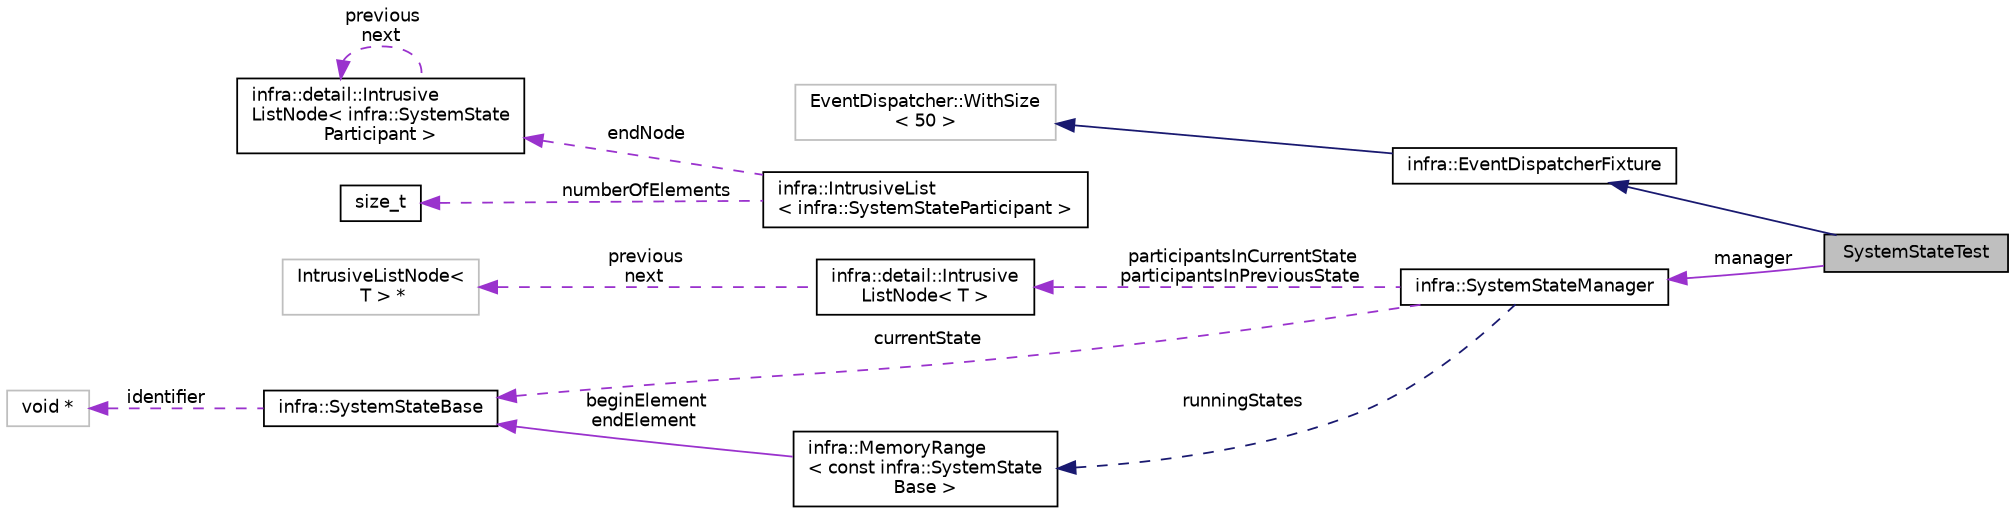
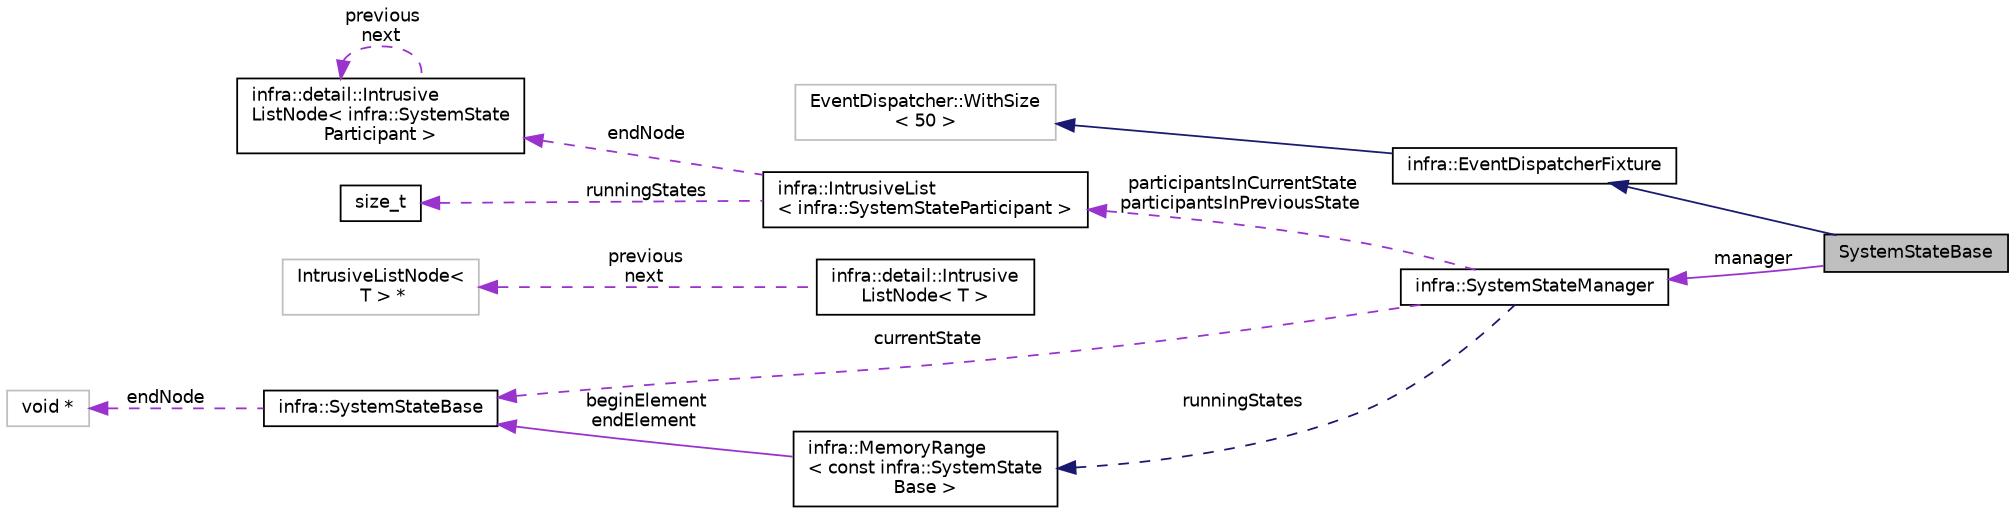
(644, 192) -> (644, 192)
(1916, 253) -> (1916, 253)
(1227, 287) -> (1293, 232)
(163, 399) -> (163, 399)
